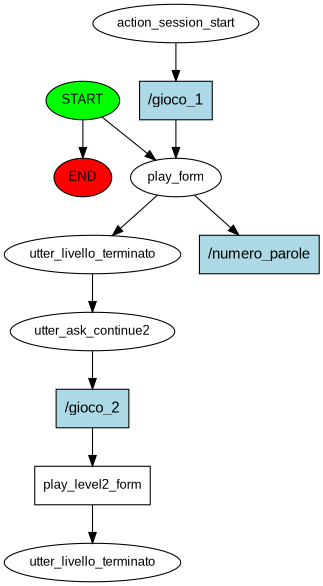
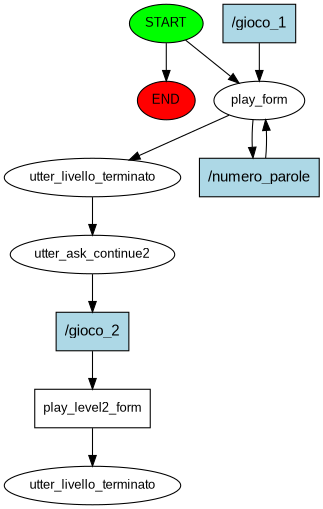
(176, 24) -> none
none -> (266, 144)
